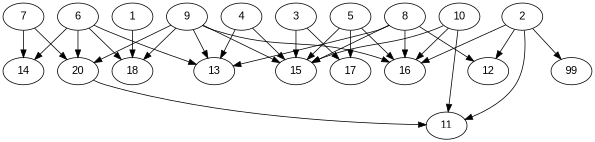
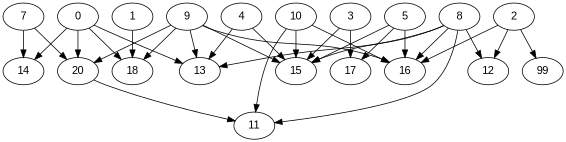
(78, 17) -> (78, 17)
(516, 84) -> (389, 103)
